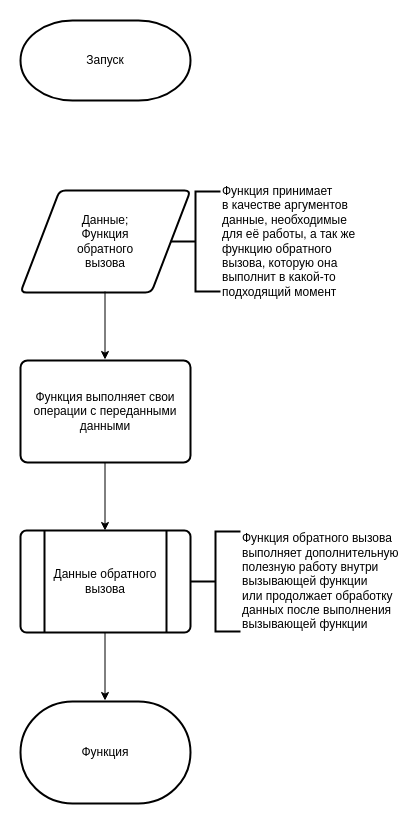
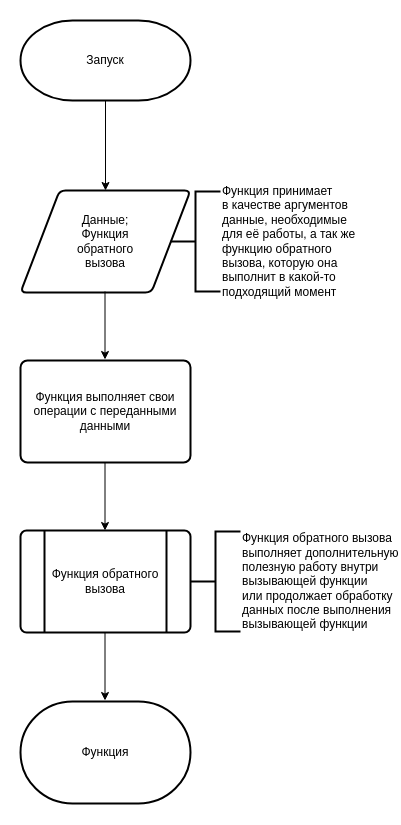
none -> (106, 142)
(106, 582) -> (106, 582)
